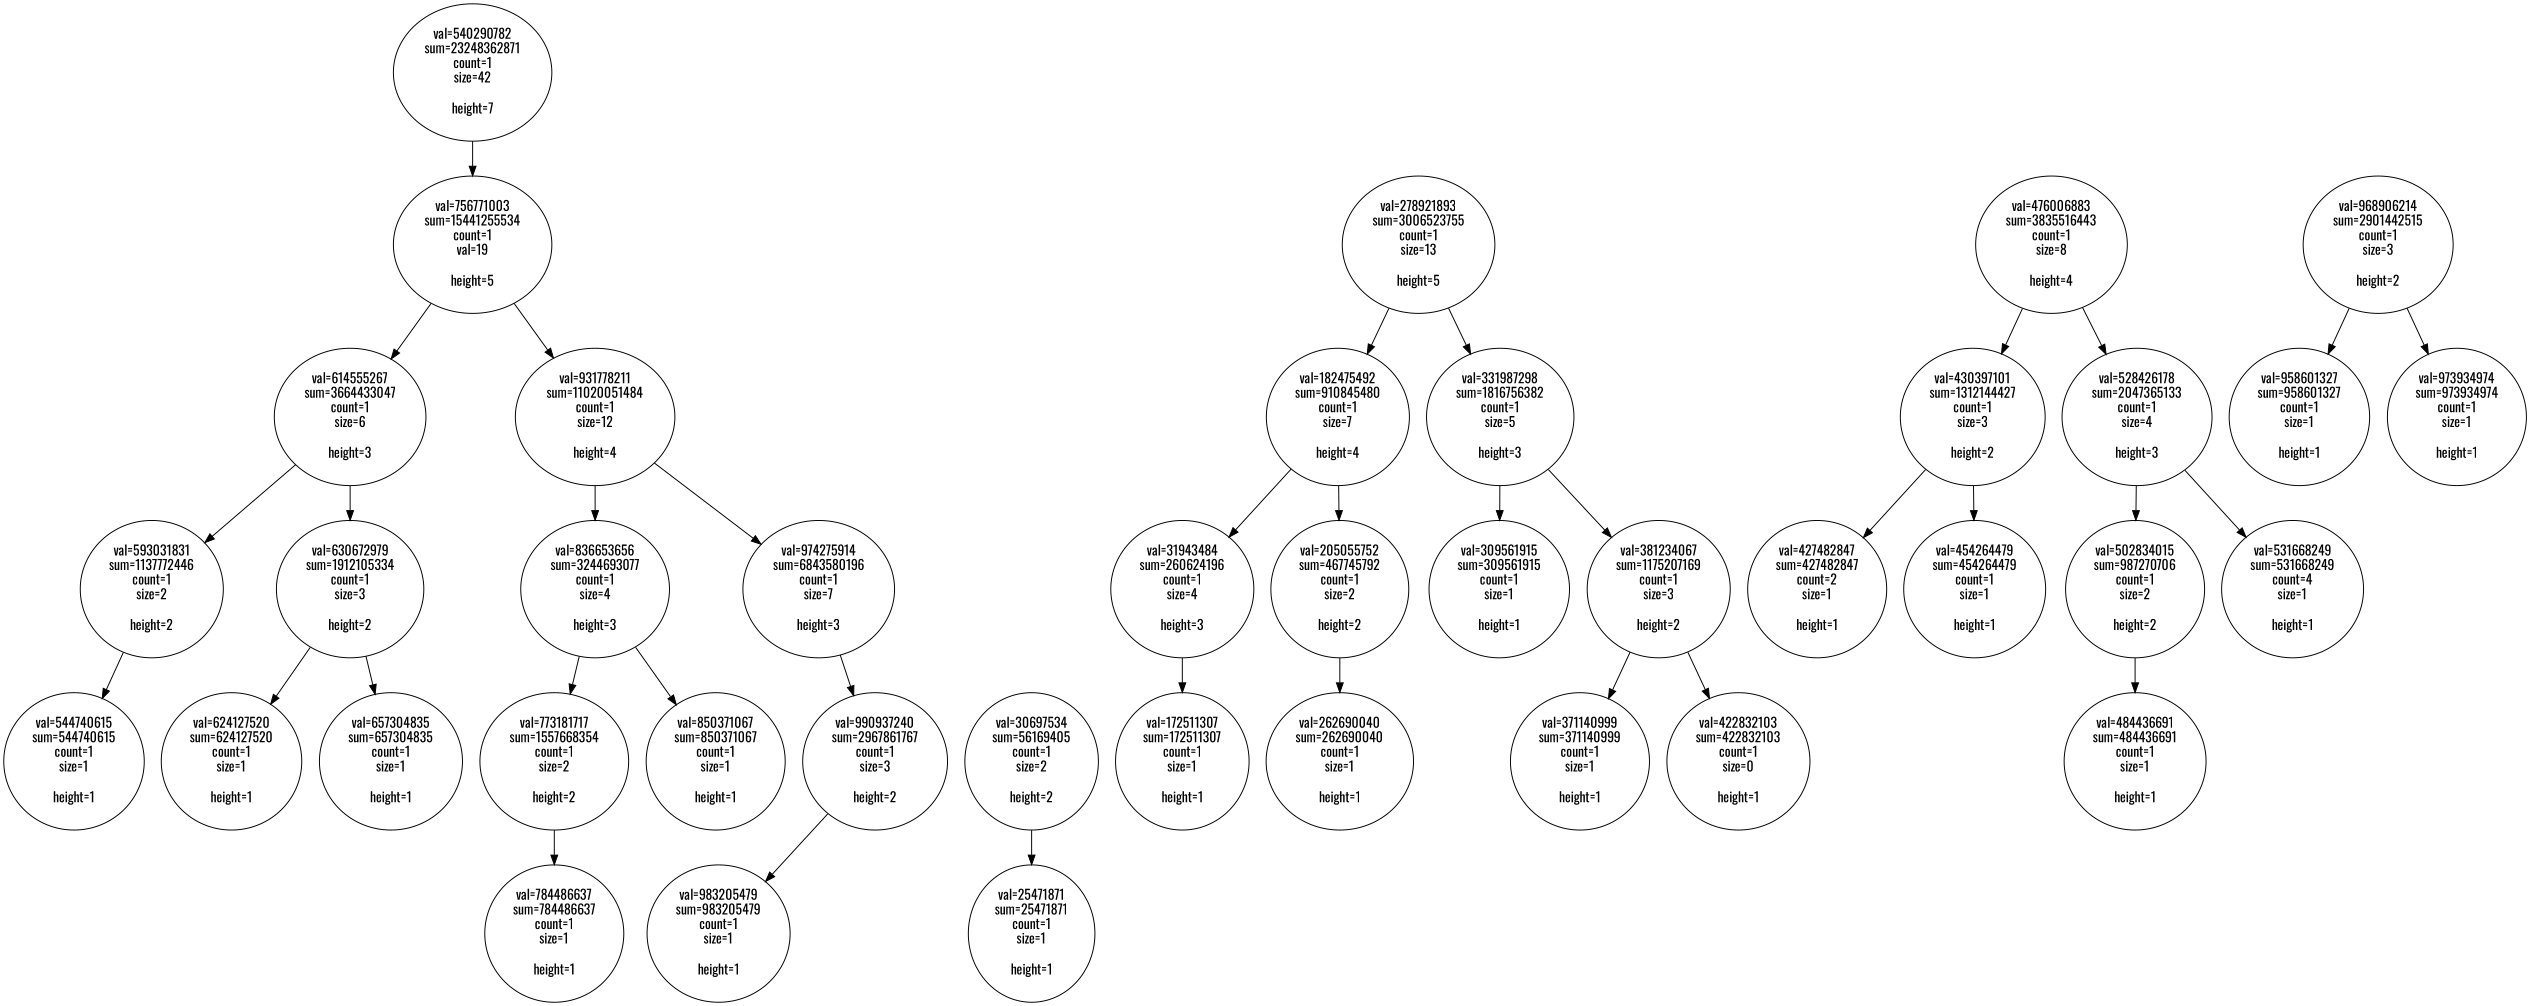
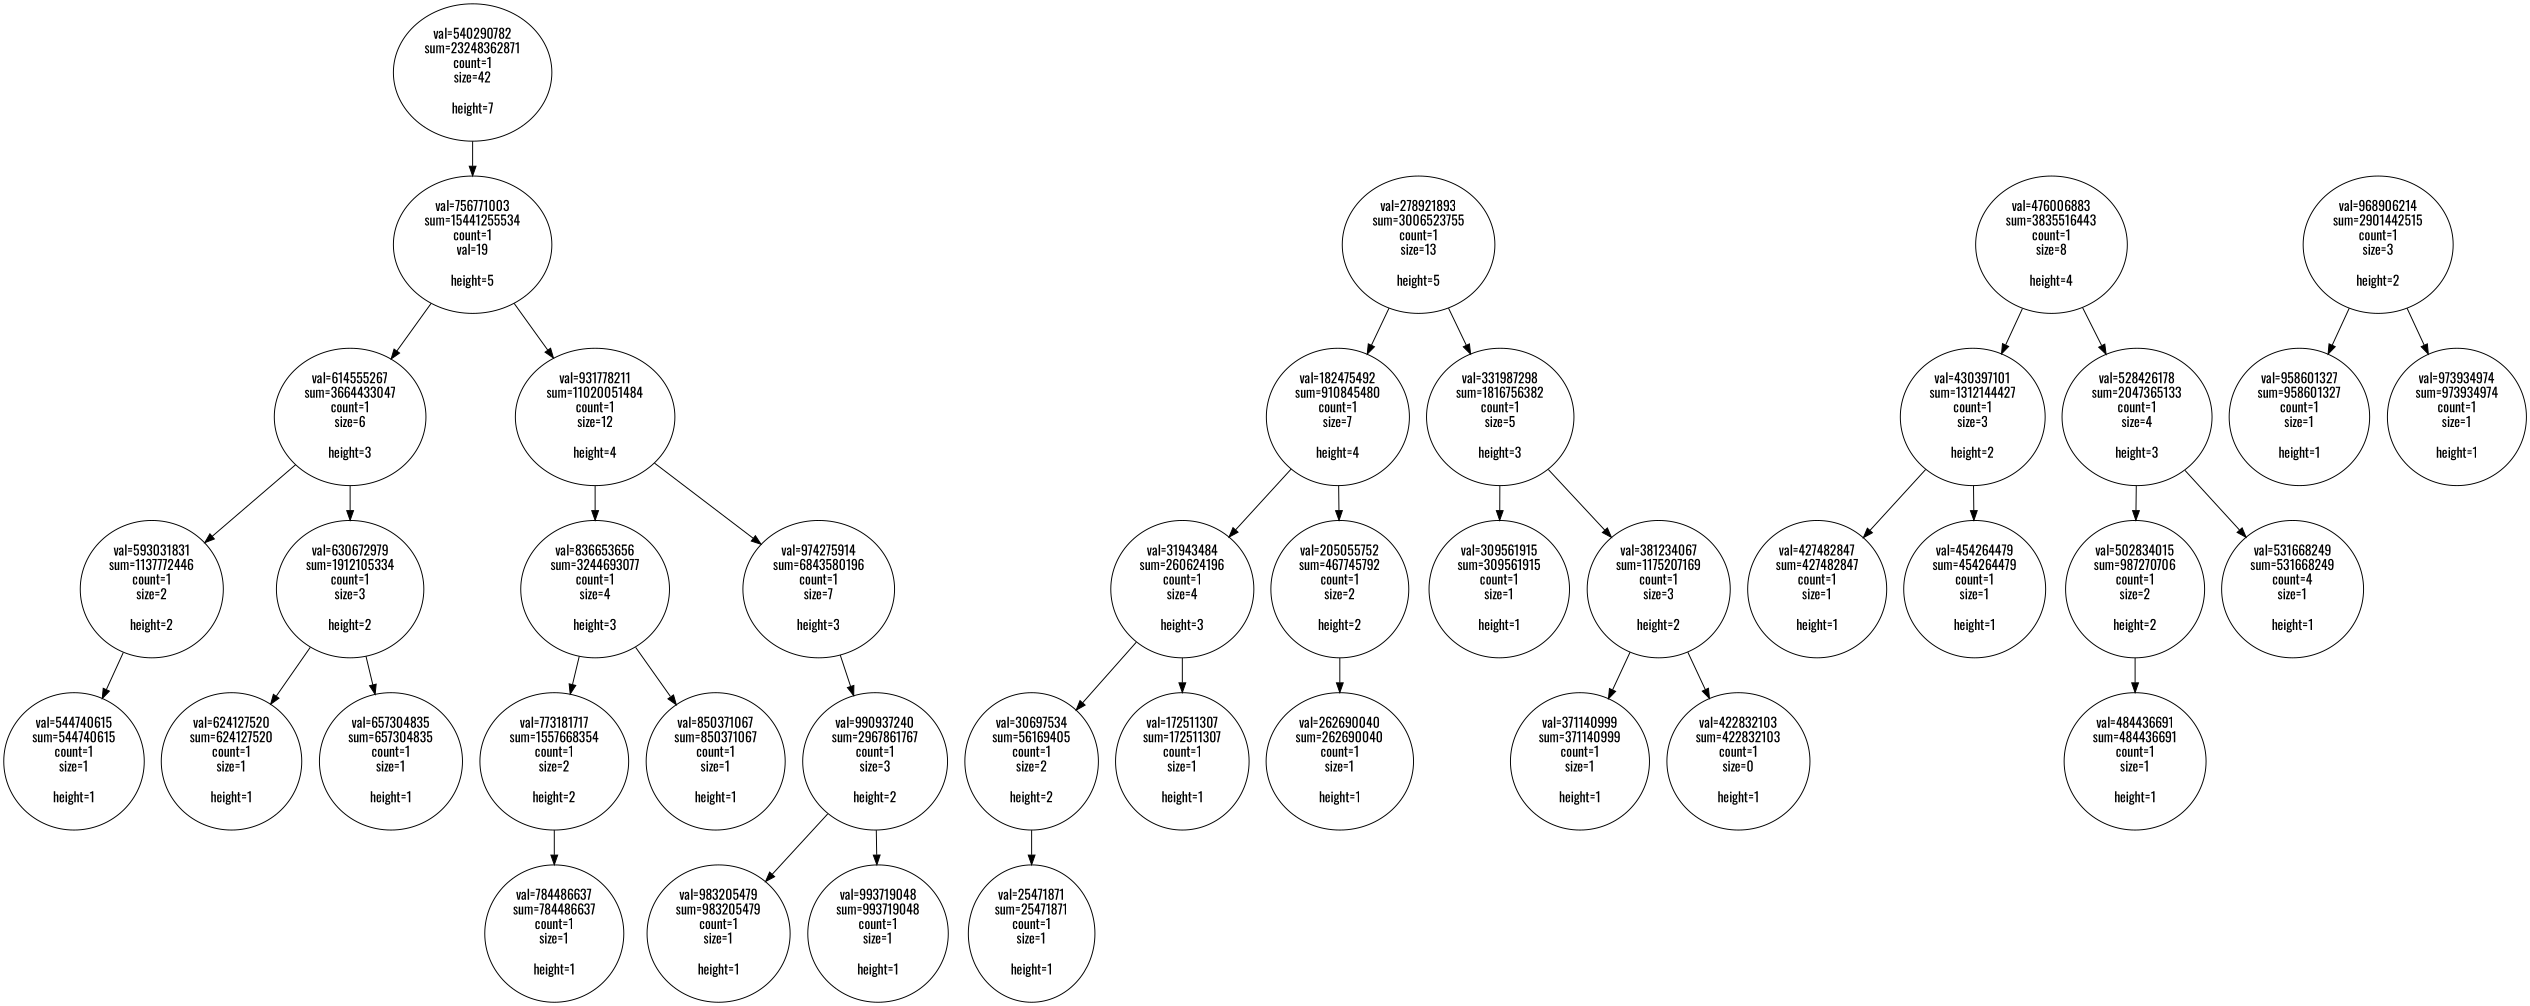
(1817, 580) -> (1817, 580)
none -> (1109, 672)
none -> (878, 934)
